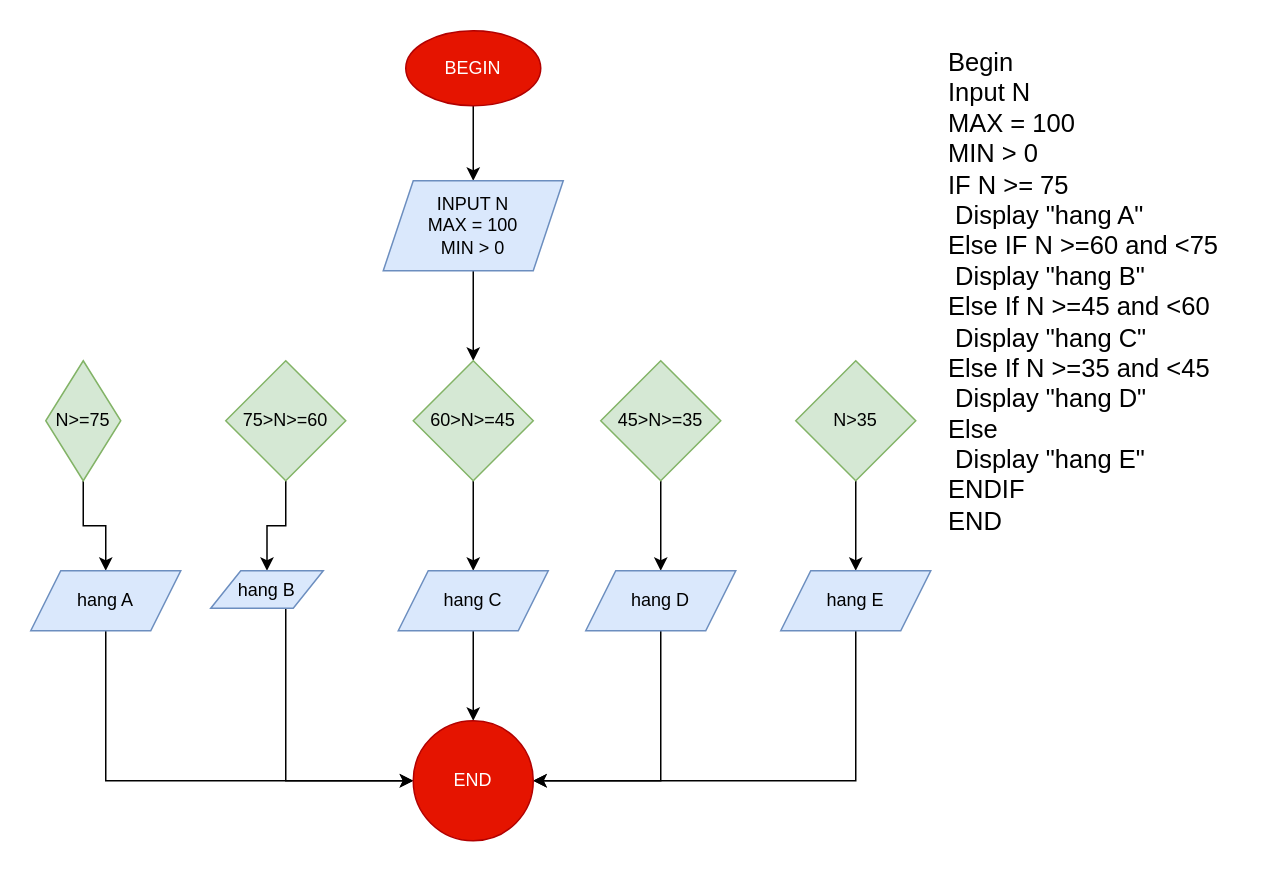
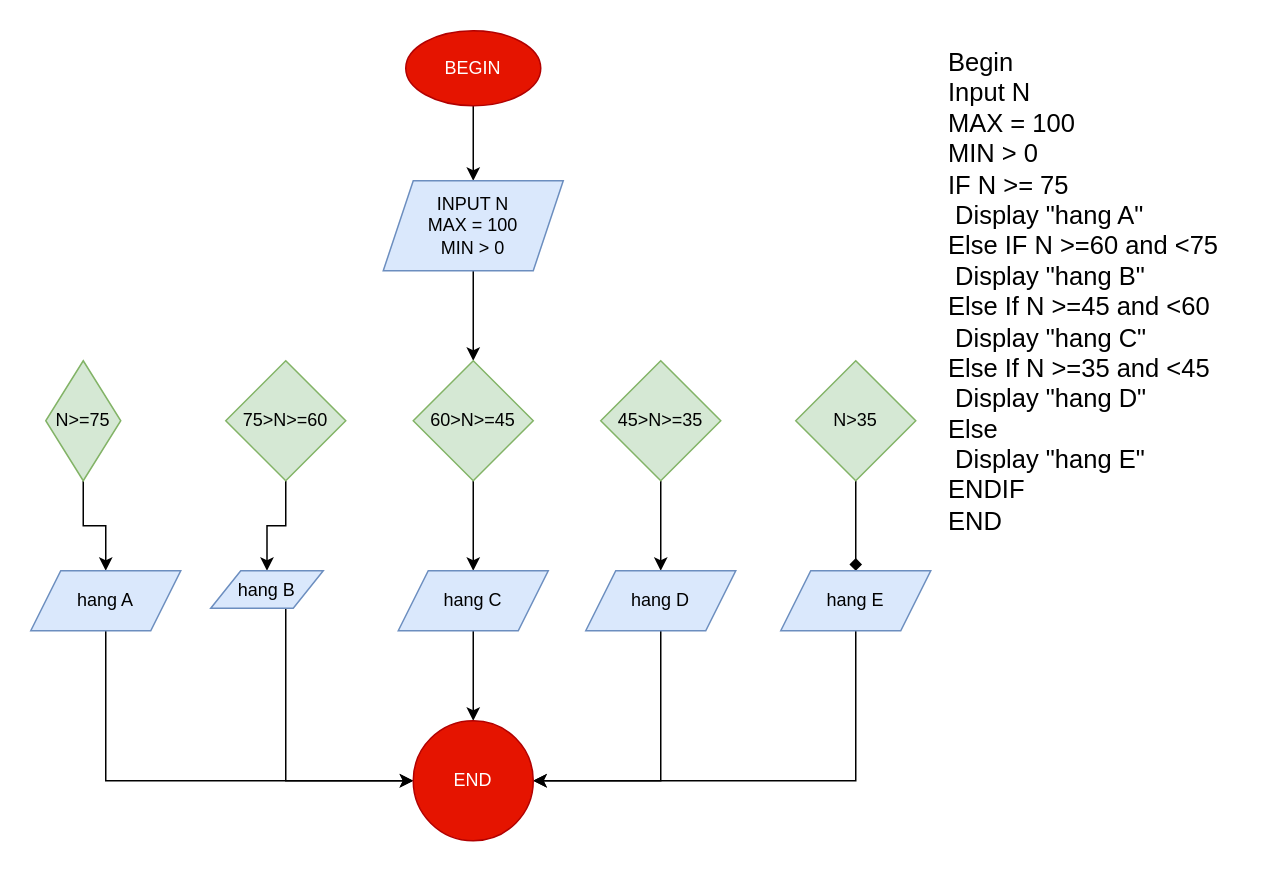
(856, 559) -> (856, 558)
